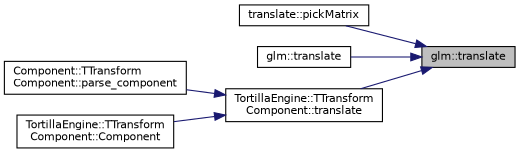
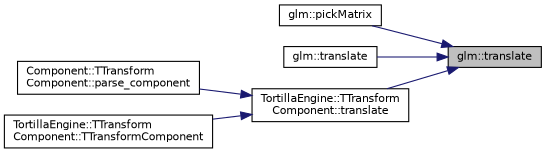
(304, 15) -> (330, 15)
(95, 132) -> (108, 132)
